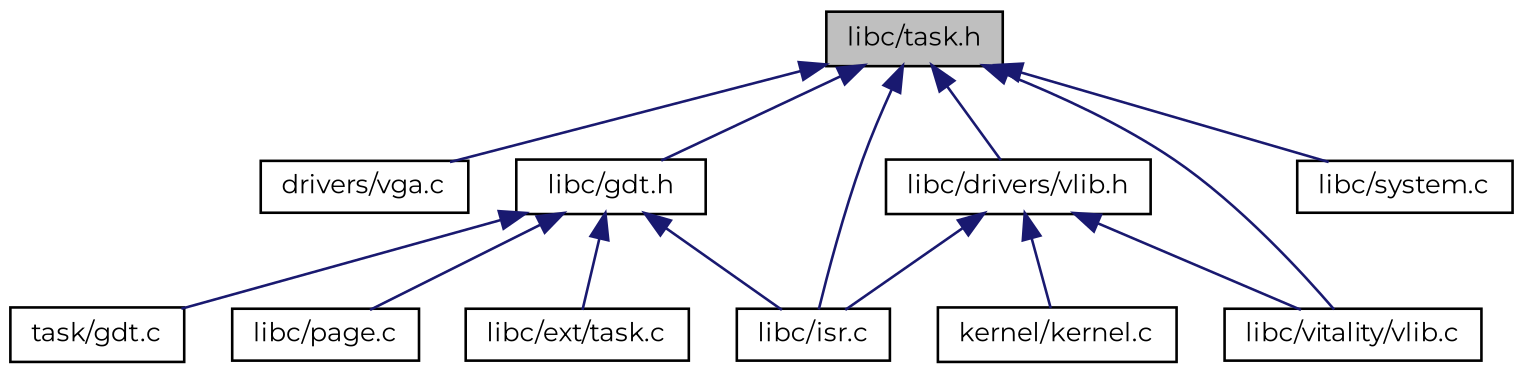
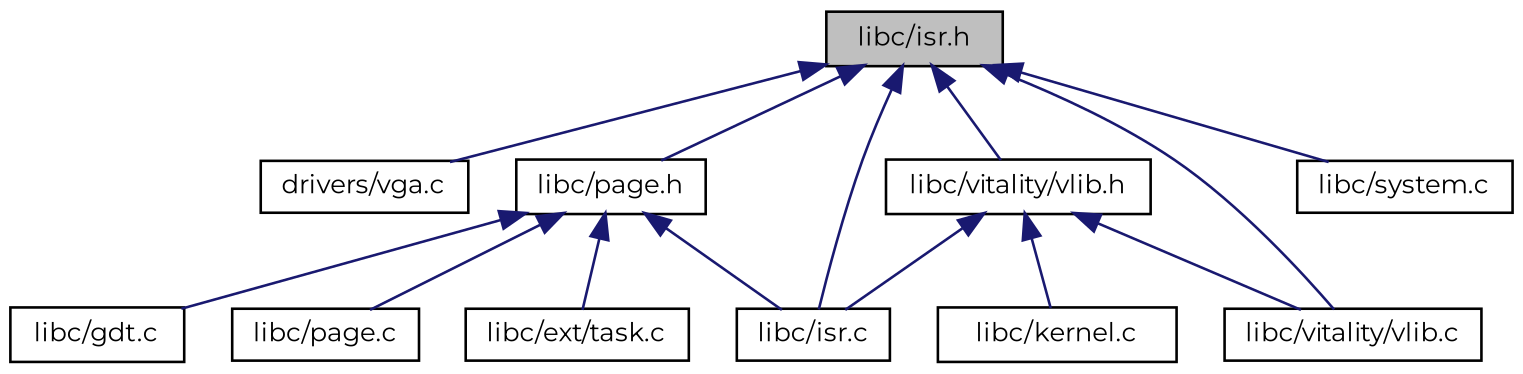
(915, 39) -> (915, 39)
(611, 187) -> (611, 187)
(1018, 187) -> (1018, 187)
(97, 335) -> (97, 335)
(1057, 335) -> (1057, 335)
